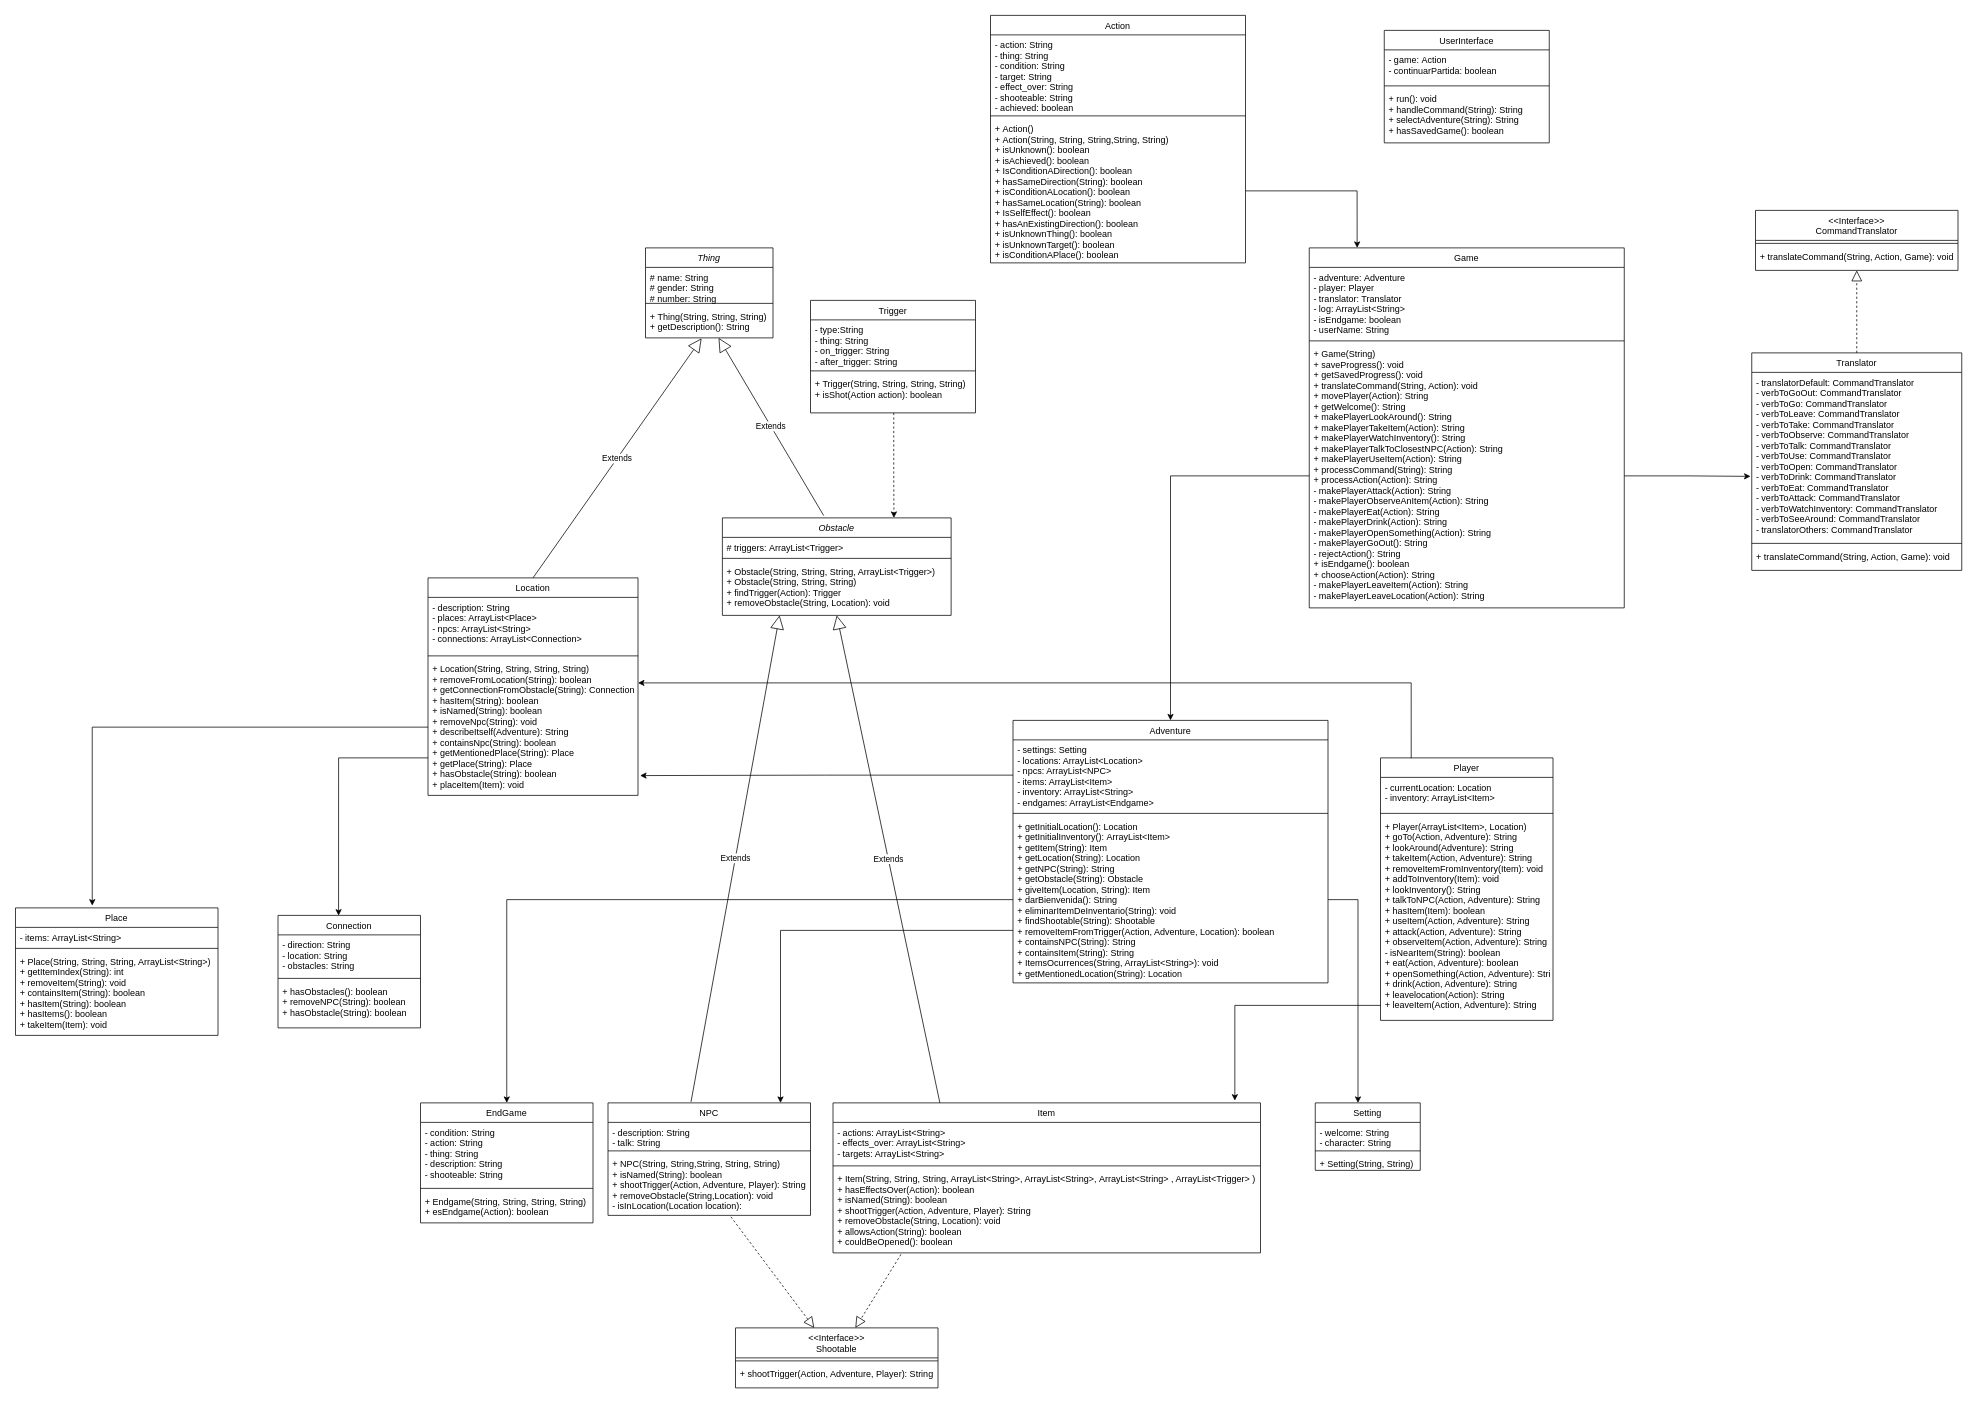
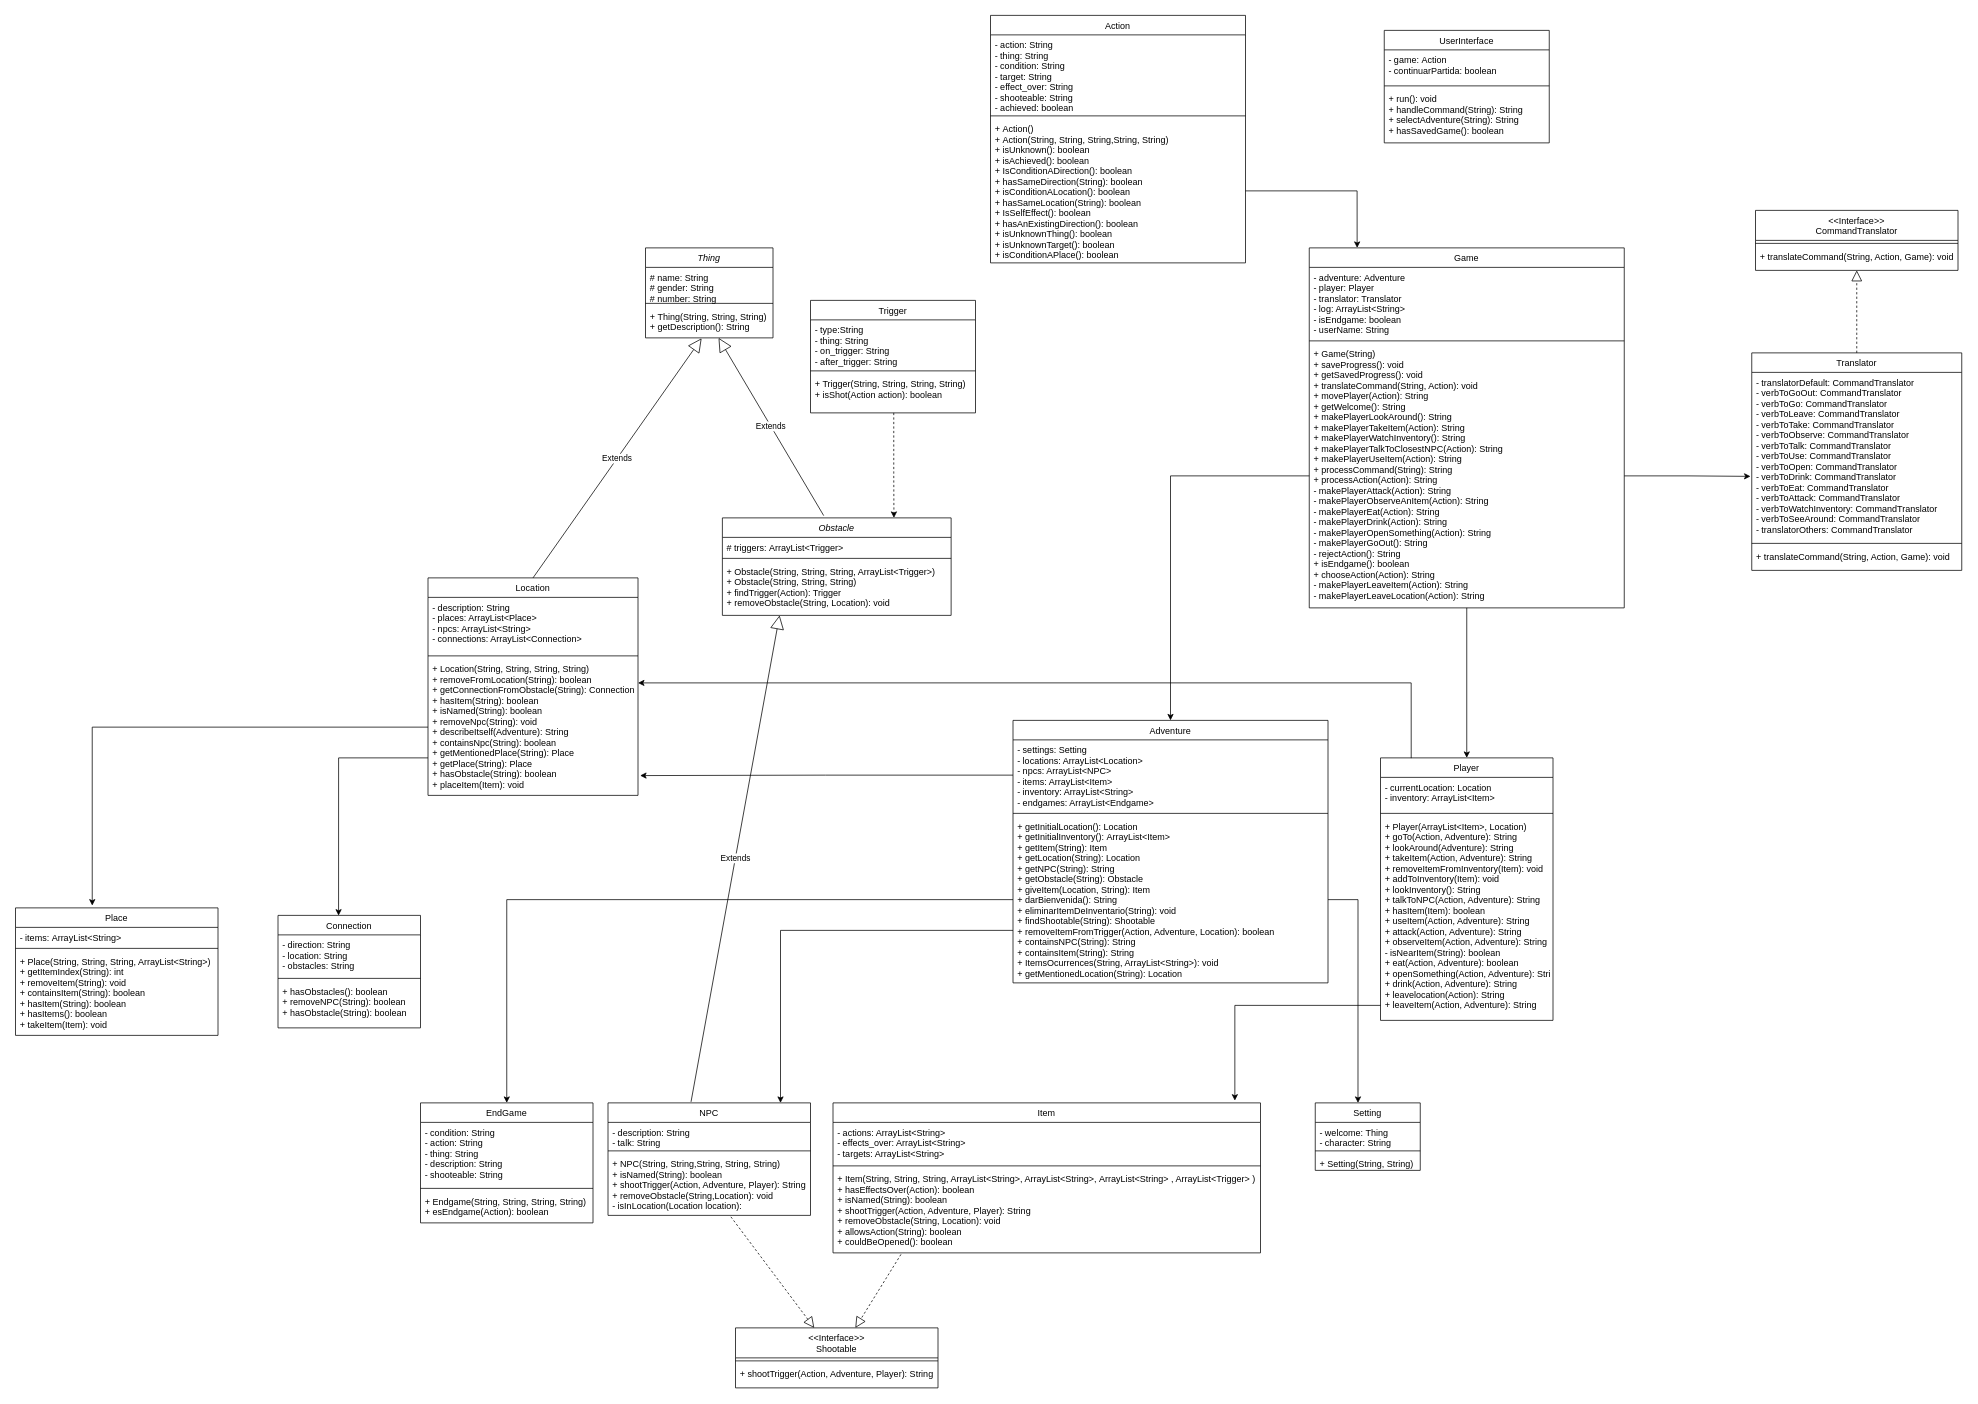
none -> (1467, 681)
(890, 866) -> none
(1357, 1133) -> (1355, 1133)
